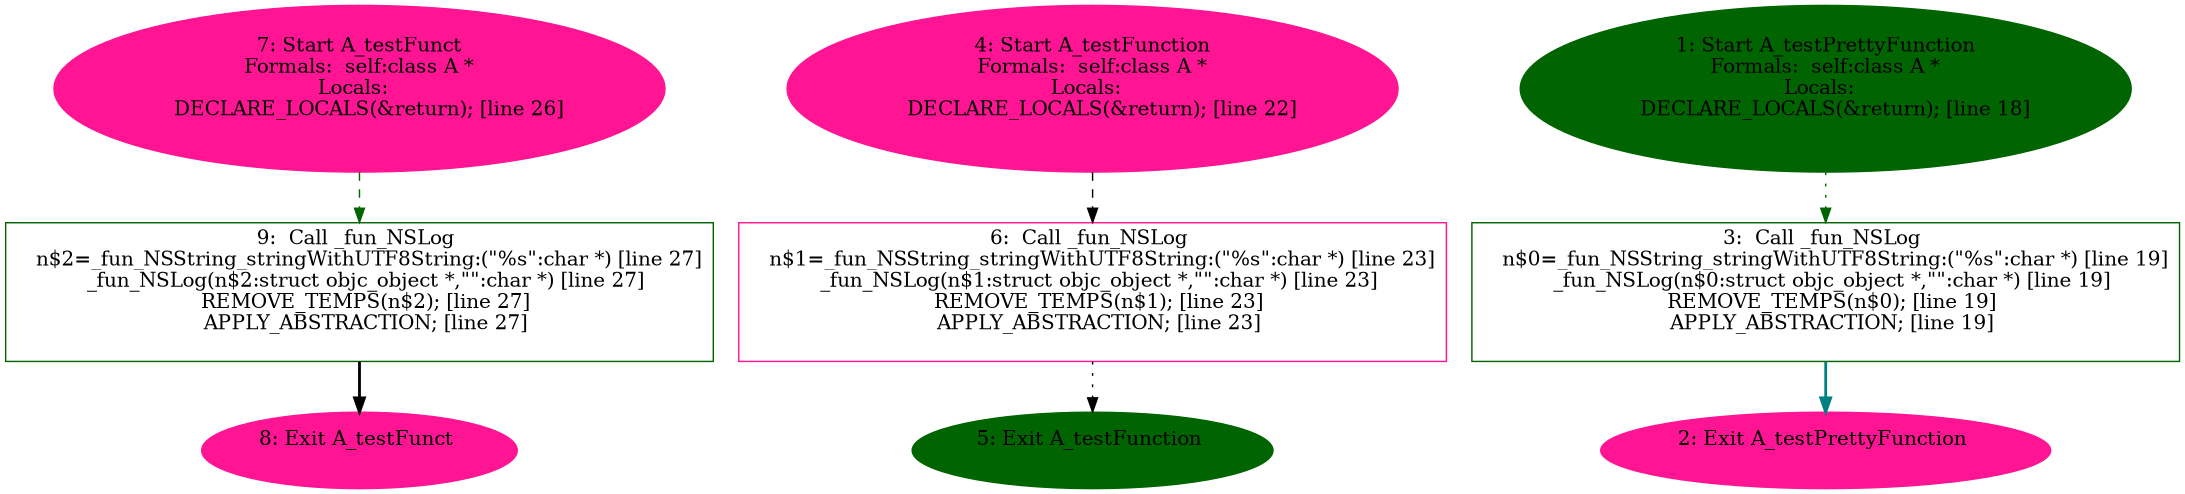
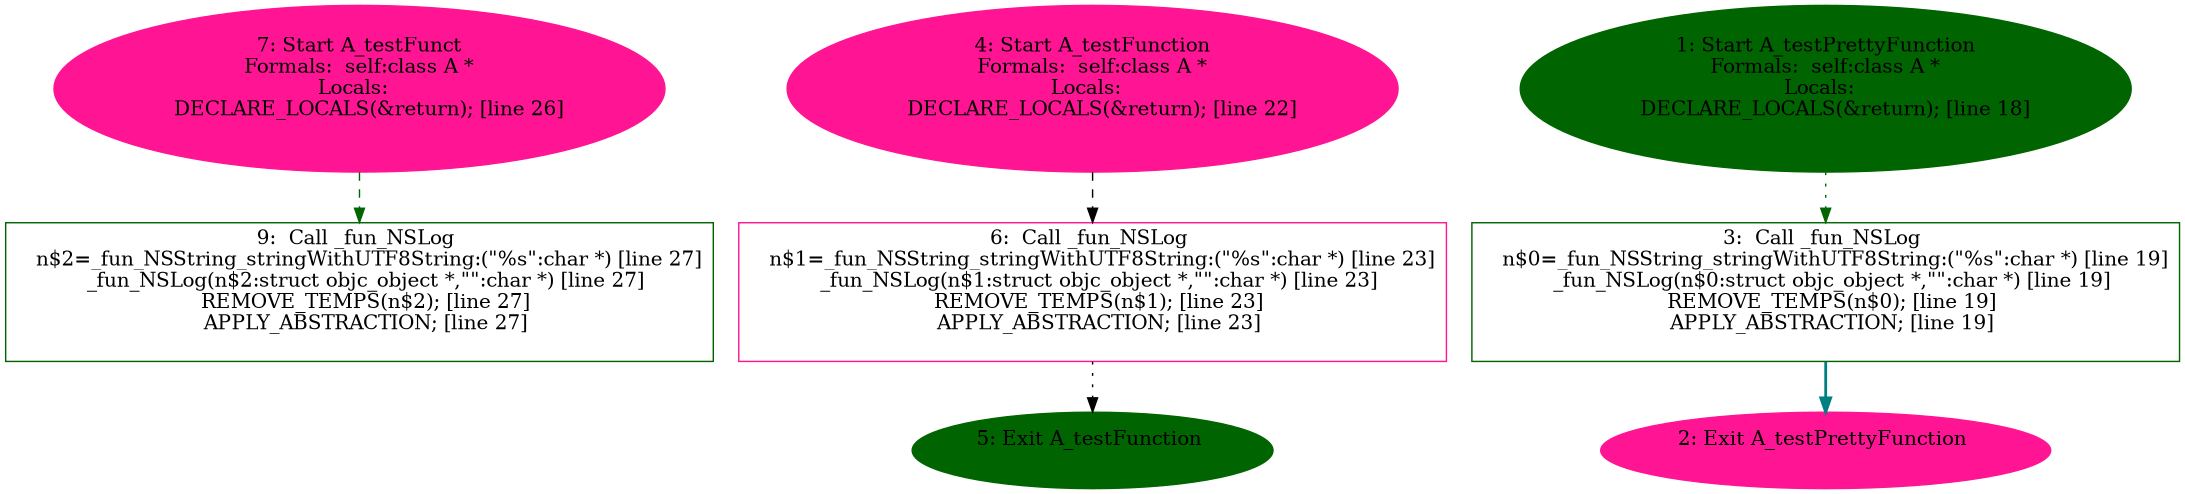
(359, 450) -> none
